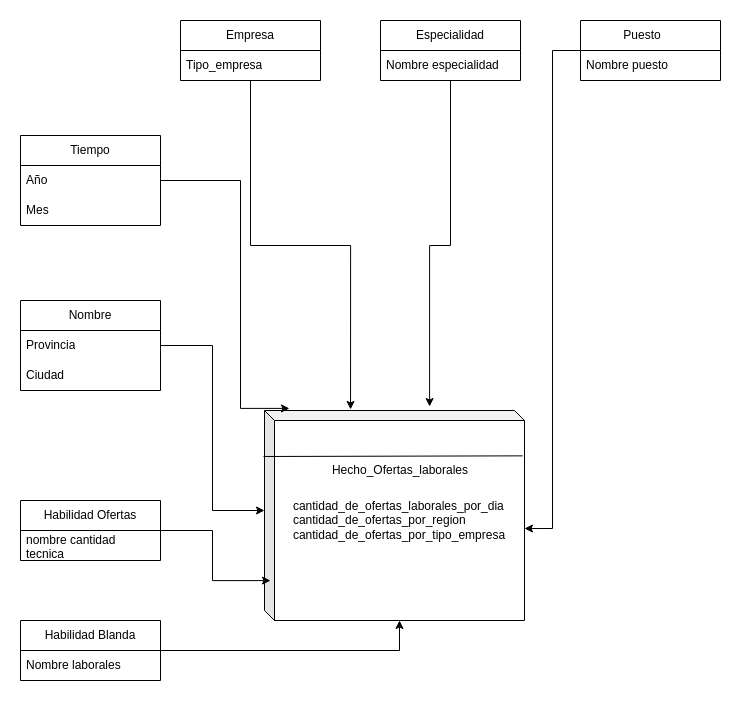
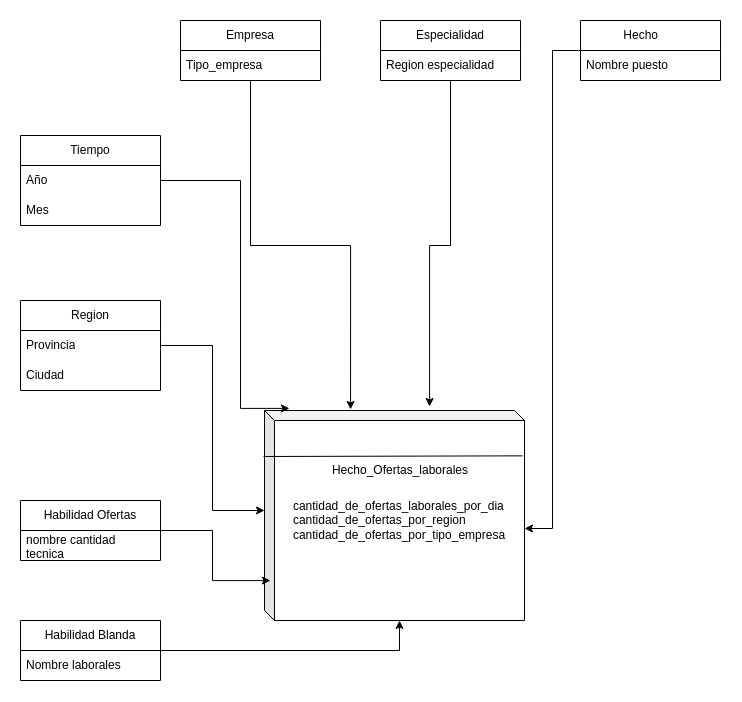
(651, 36) -> (651, 36)
(444, 66) -> (443, 66)
(91, 316) -> (91, 316)
